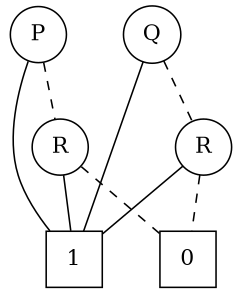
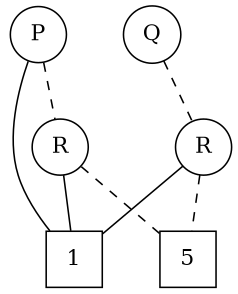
(113, 146) -> none
(188, 259) -> (188, 259)
